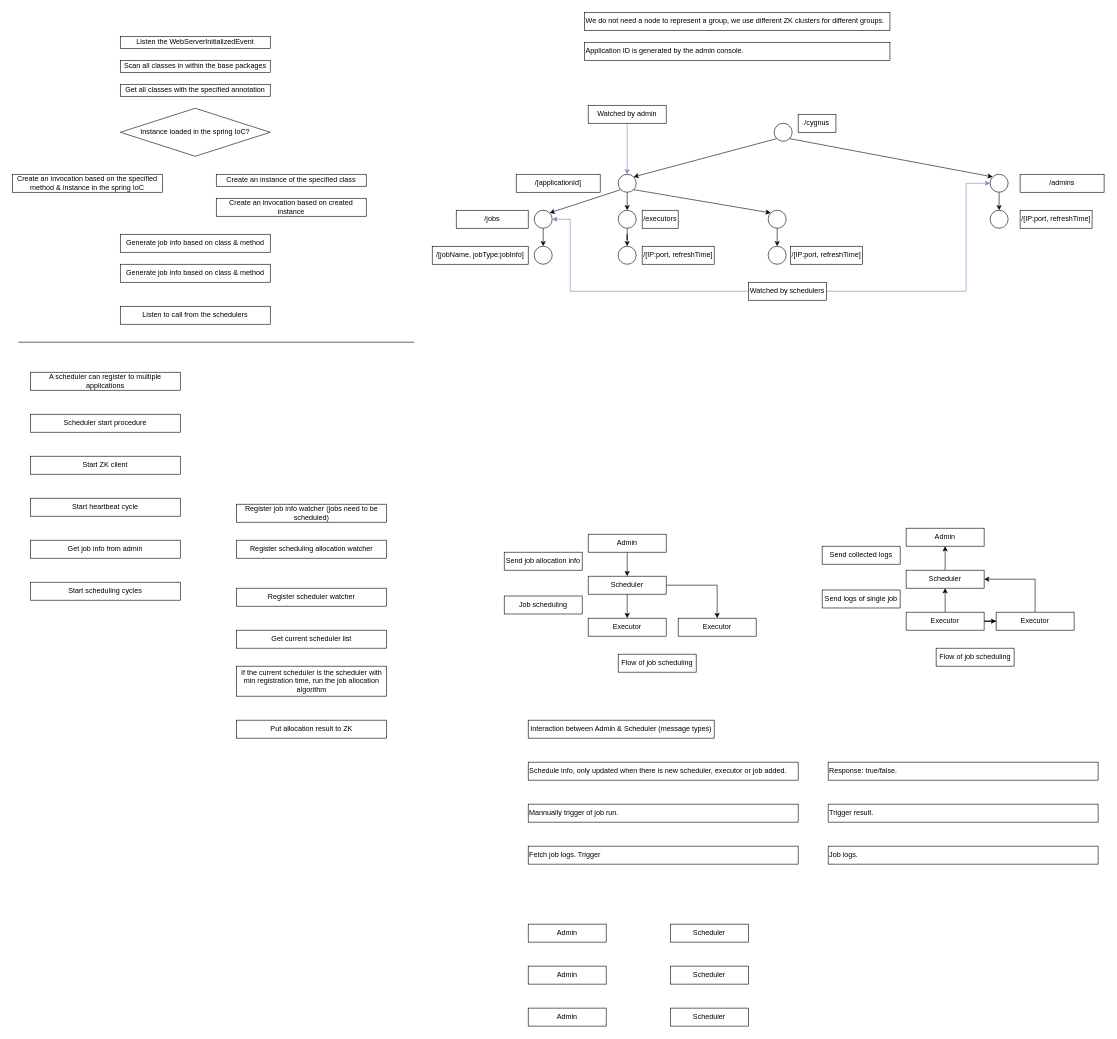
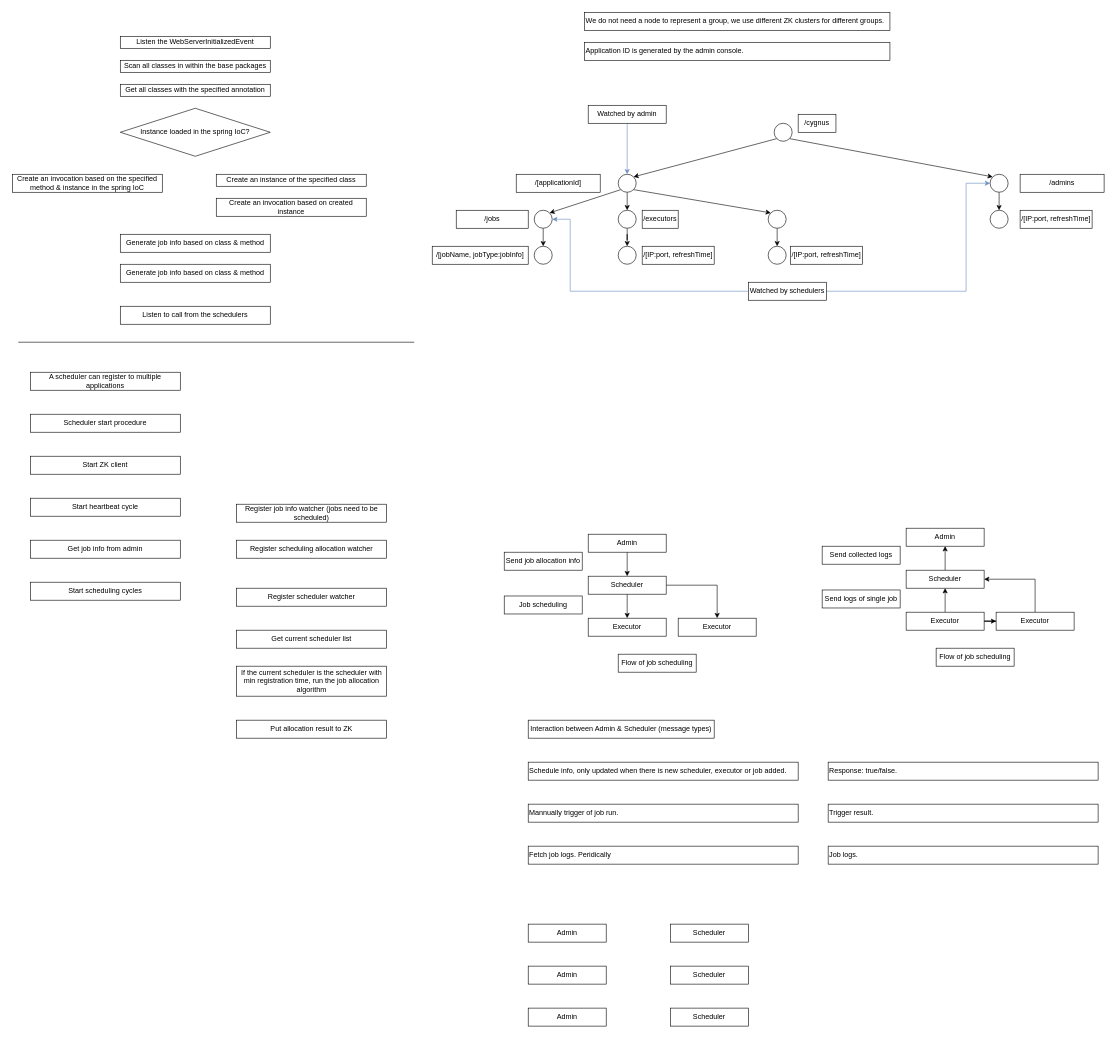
(570, 855) -> (576, 855)
